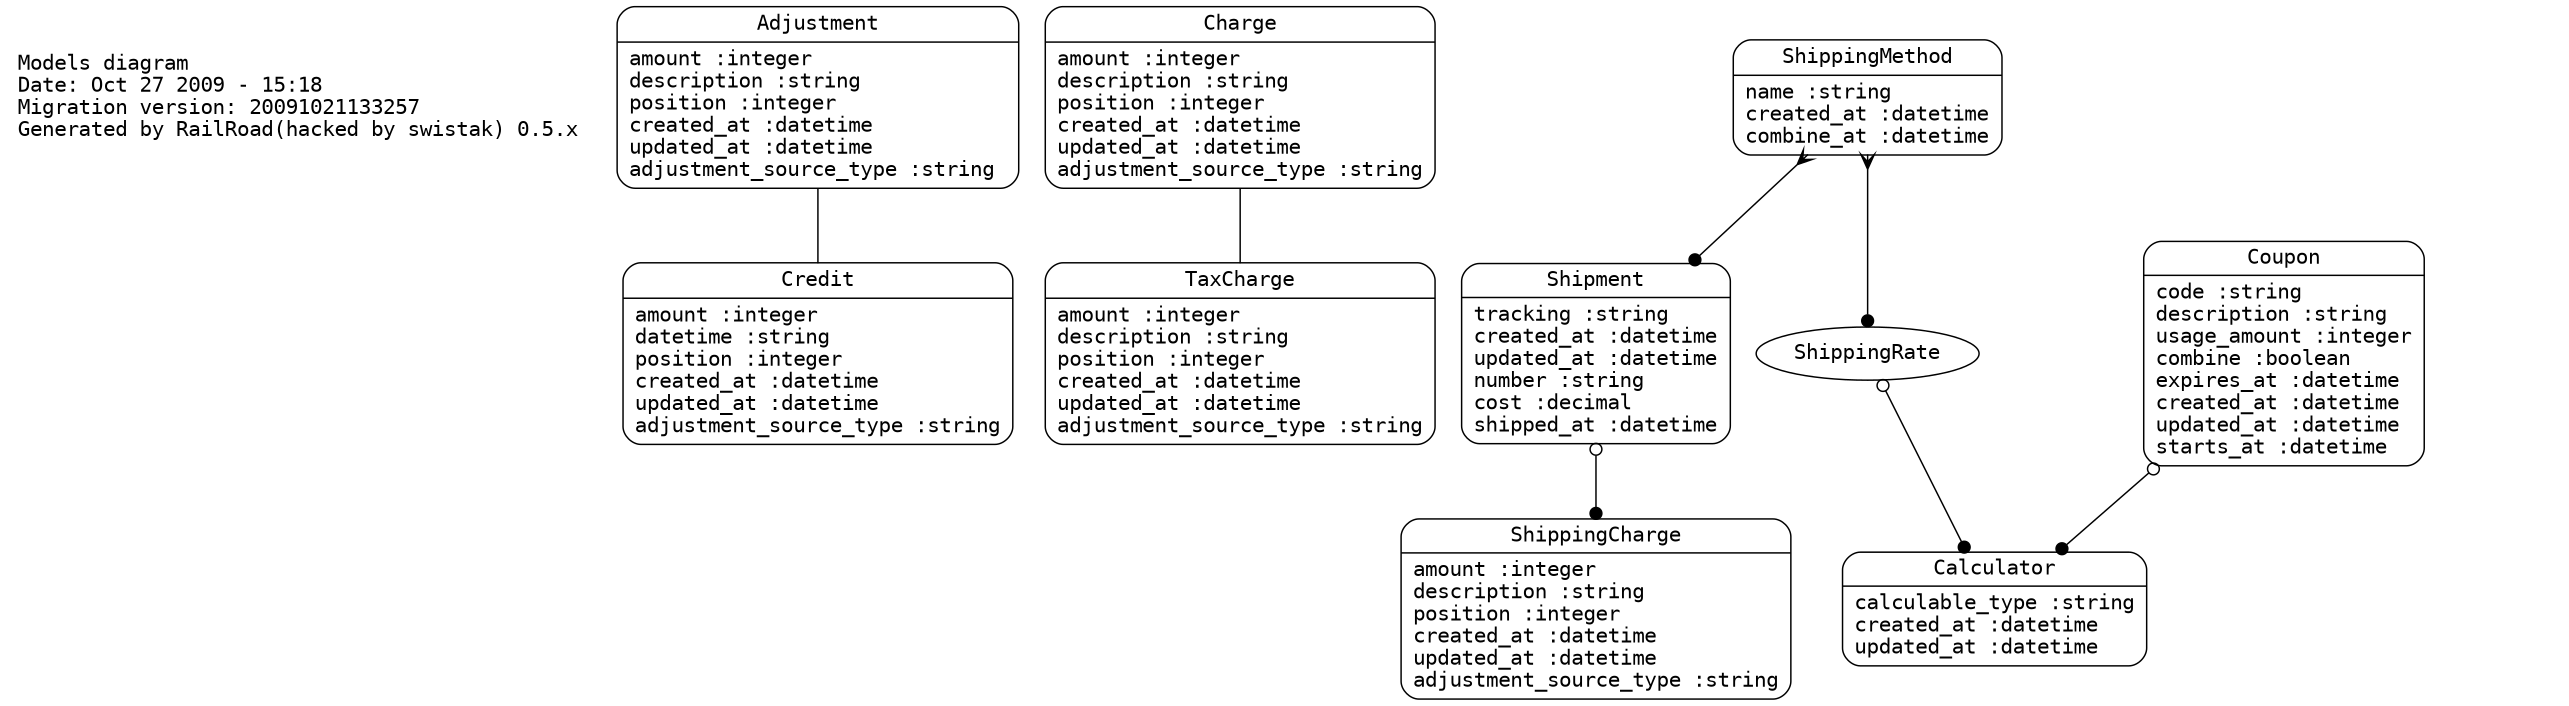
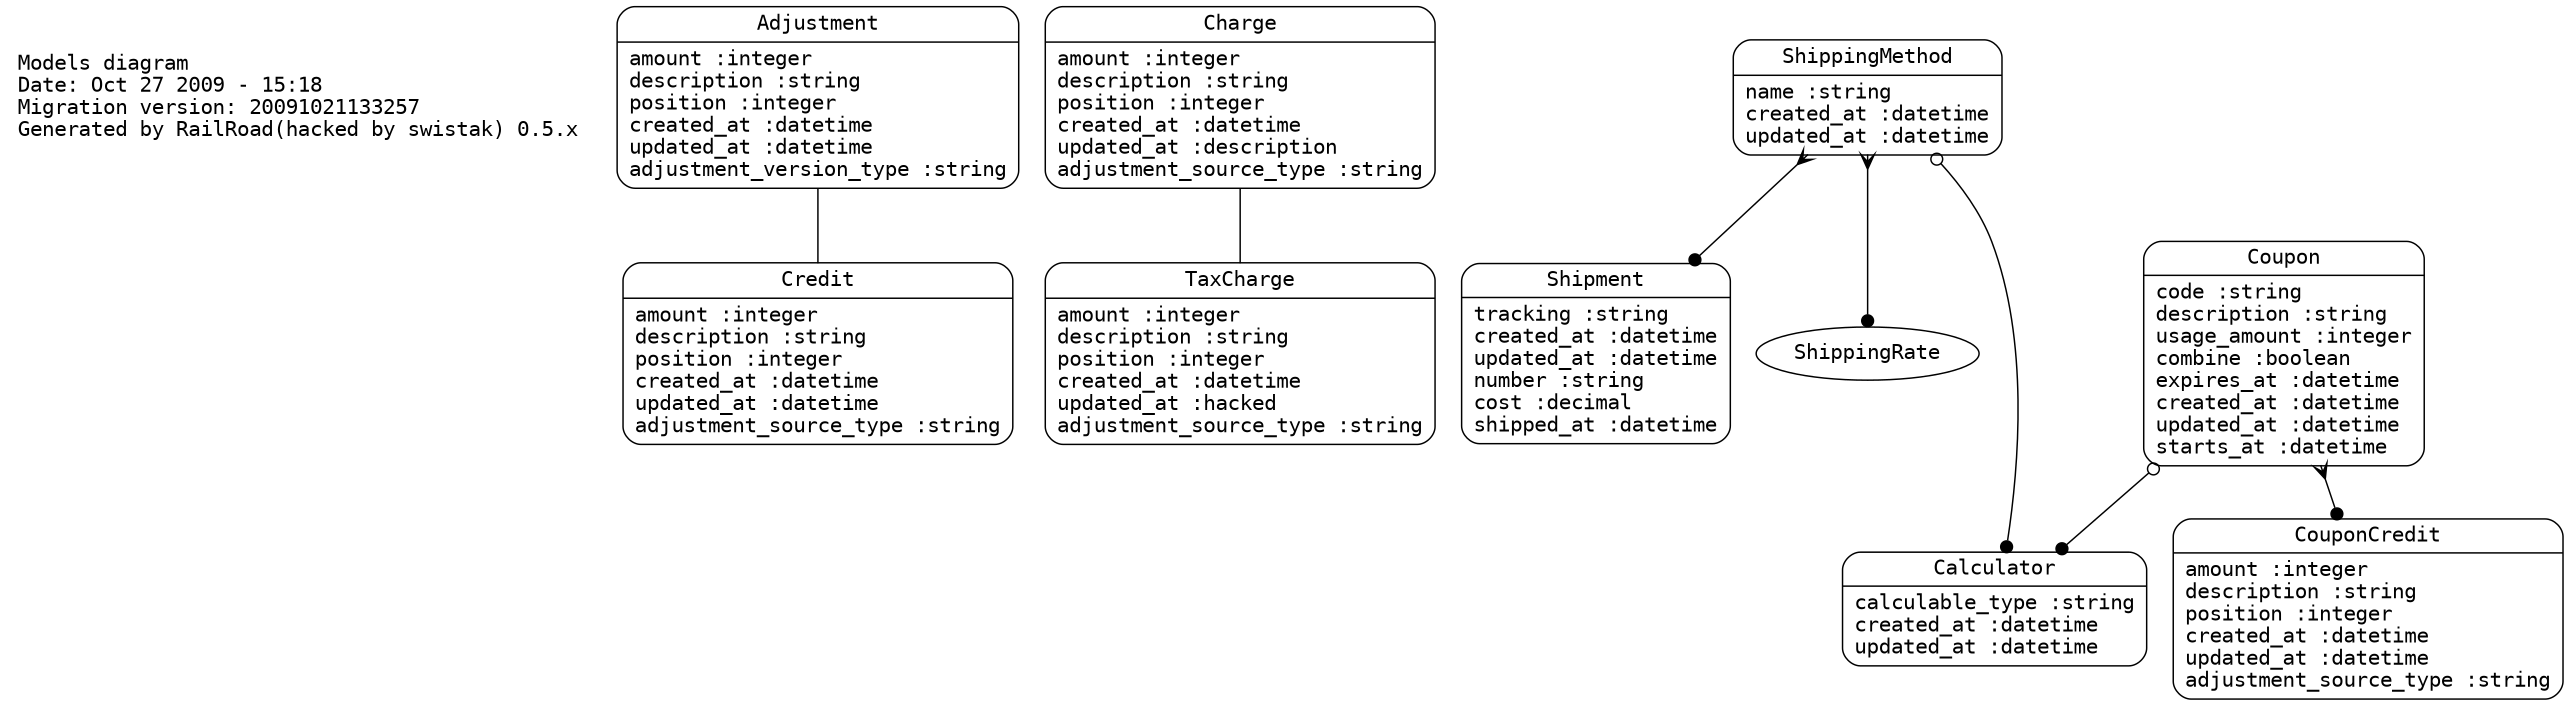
(1868, 137) -> (1868, 137)
(1180, 148) -> (1197, 148)
(812, 170) -> (818, 170)
(733, 337) -> (751, 337)
(1180, 404) -> (1167, 404)
(1924, 466) -> (2014, 343)
(1596, 609) -> none
none -> (2368, 609)
